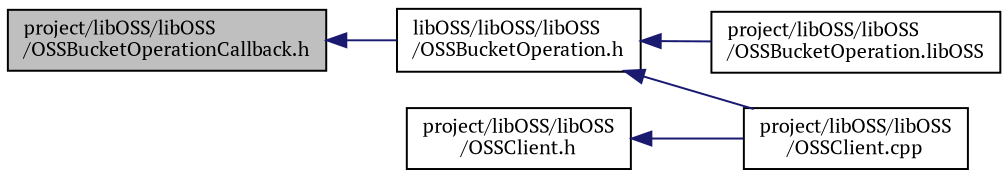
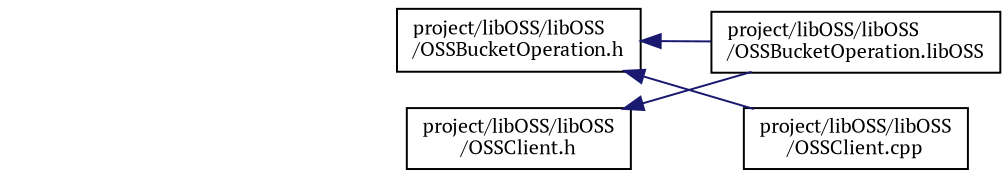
(167, 40) -> none
(519, 40) -> (519, 40)
(697, 139) -> (711, 84)
